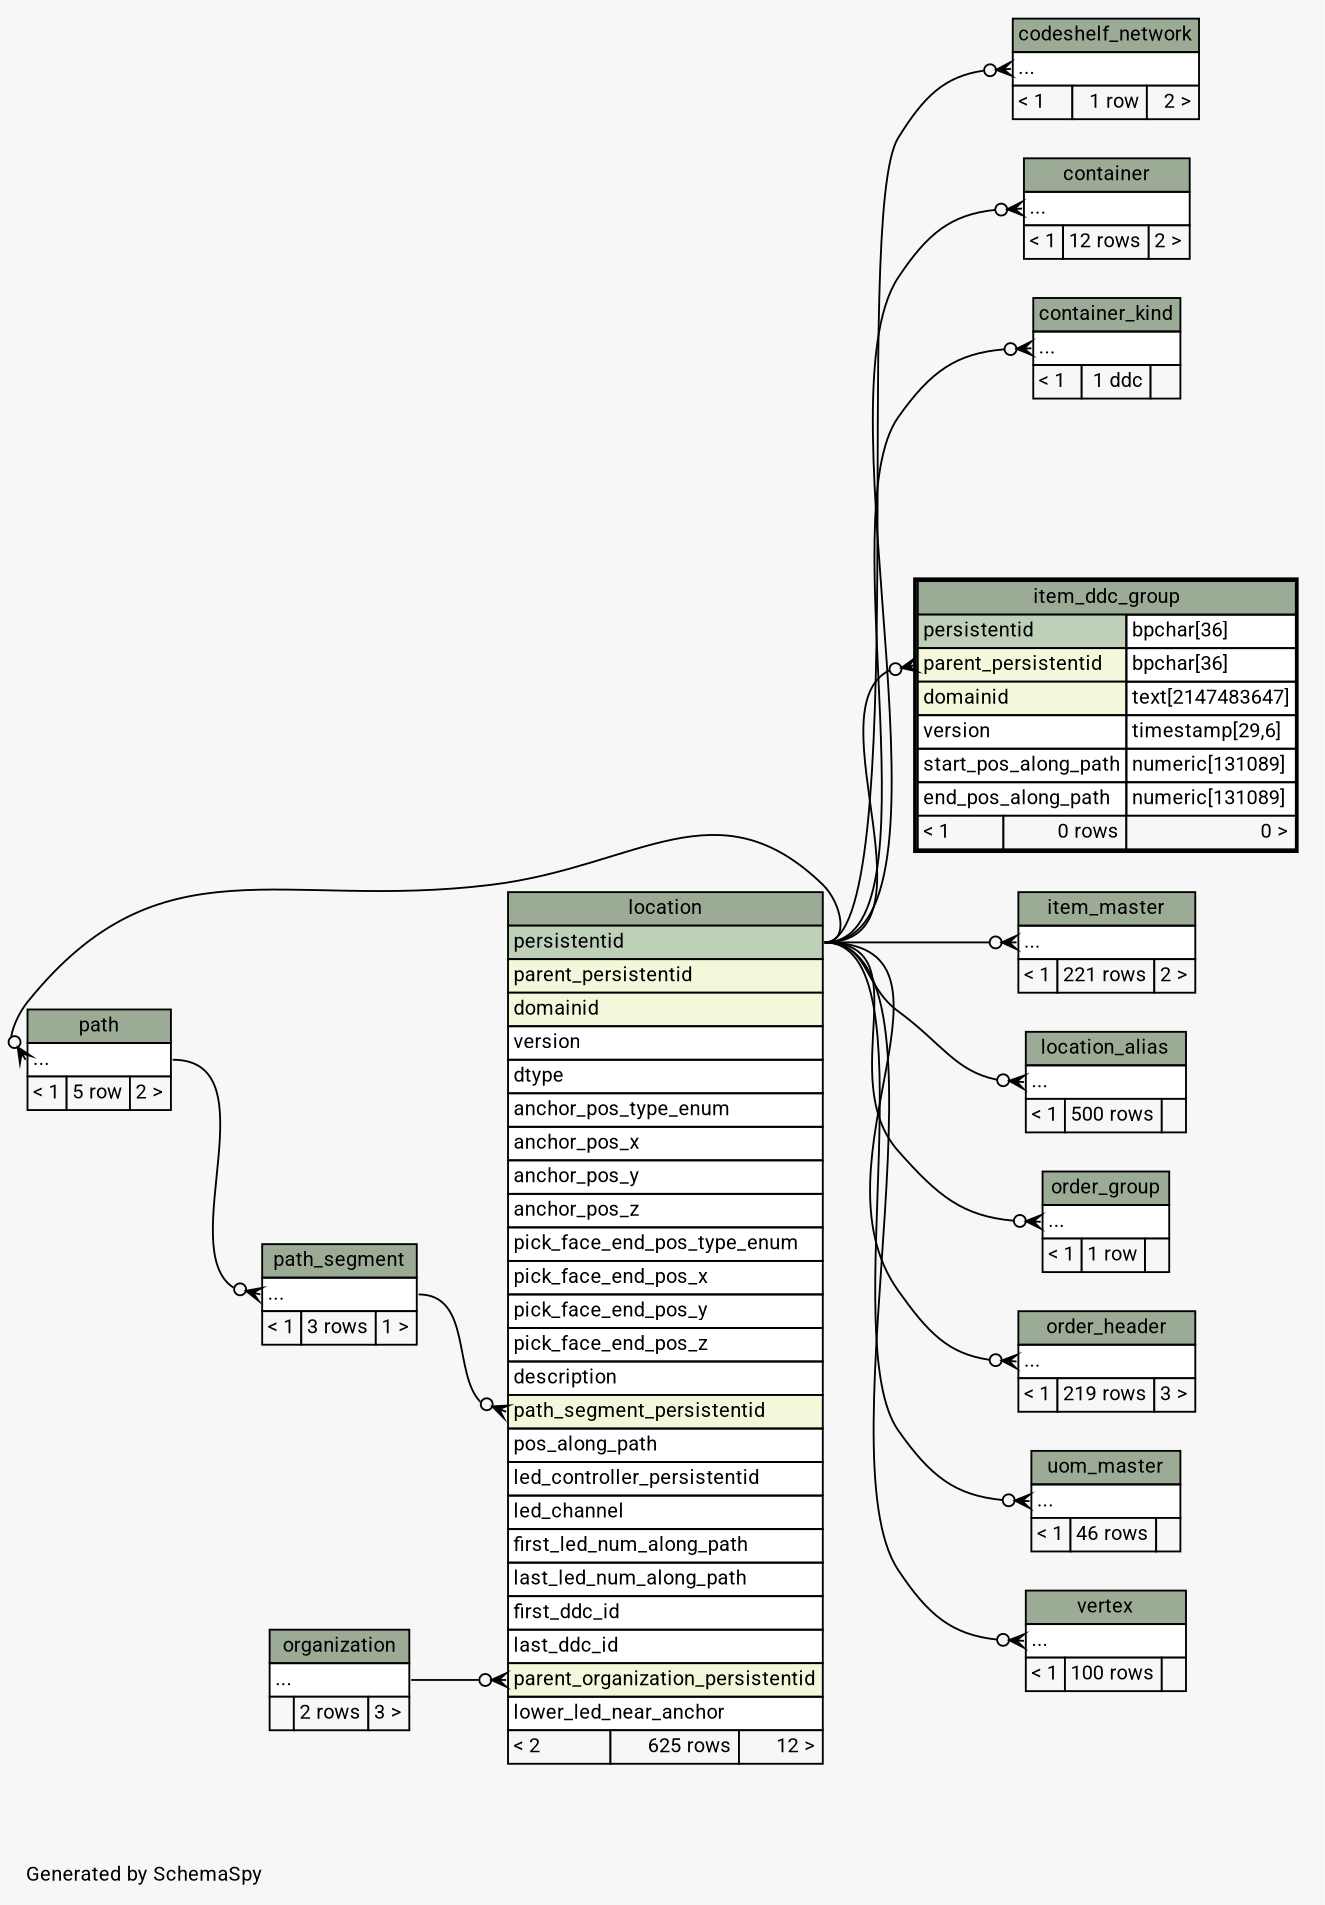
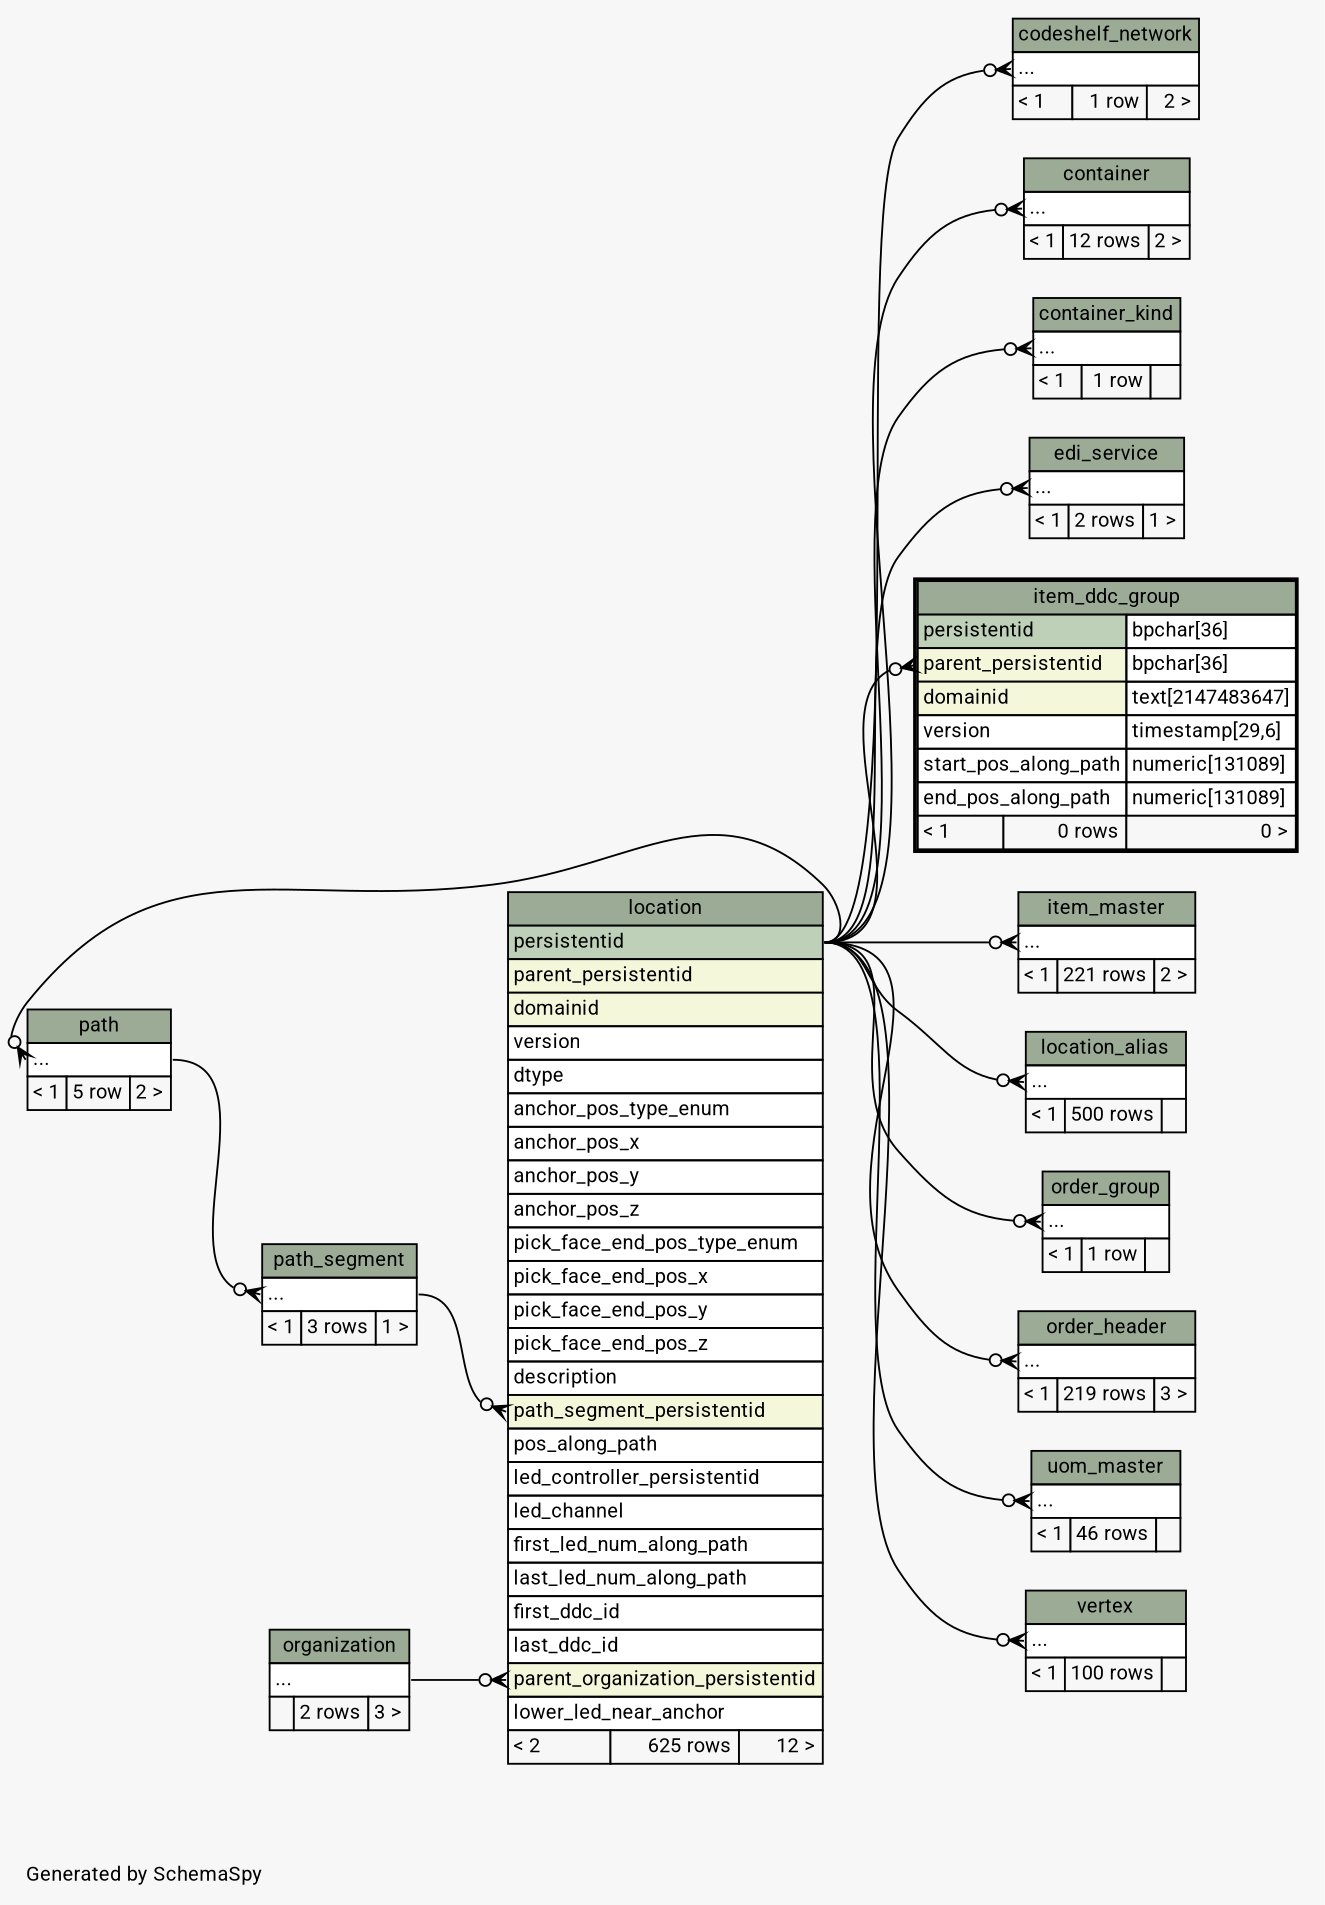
(1119, 381) -> (1119, 381)
none -> (1106, 488)
